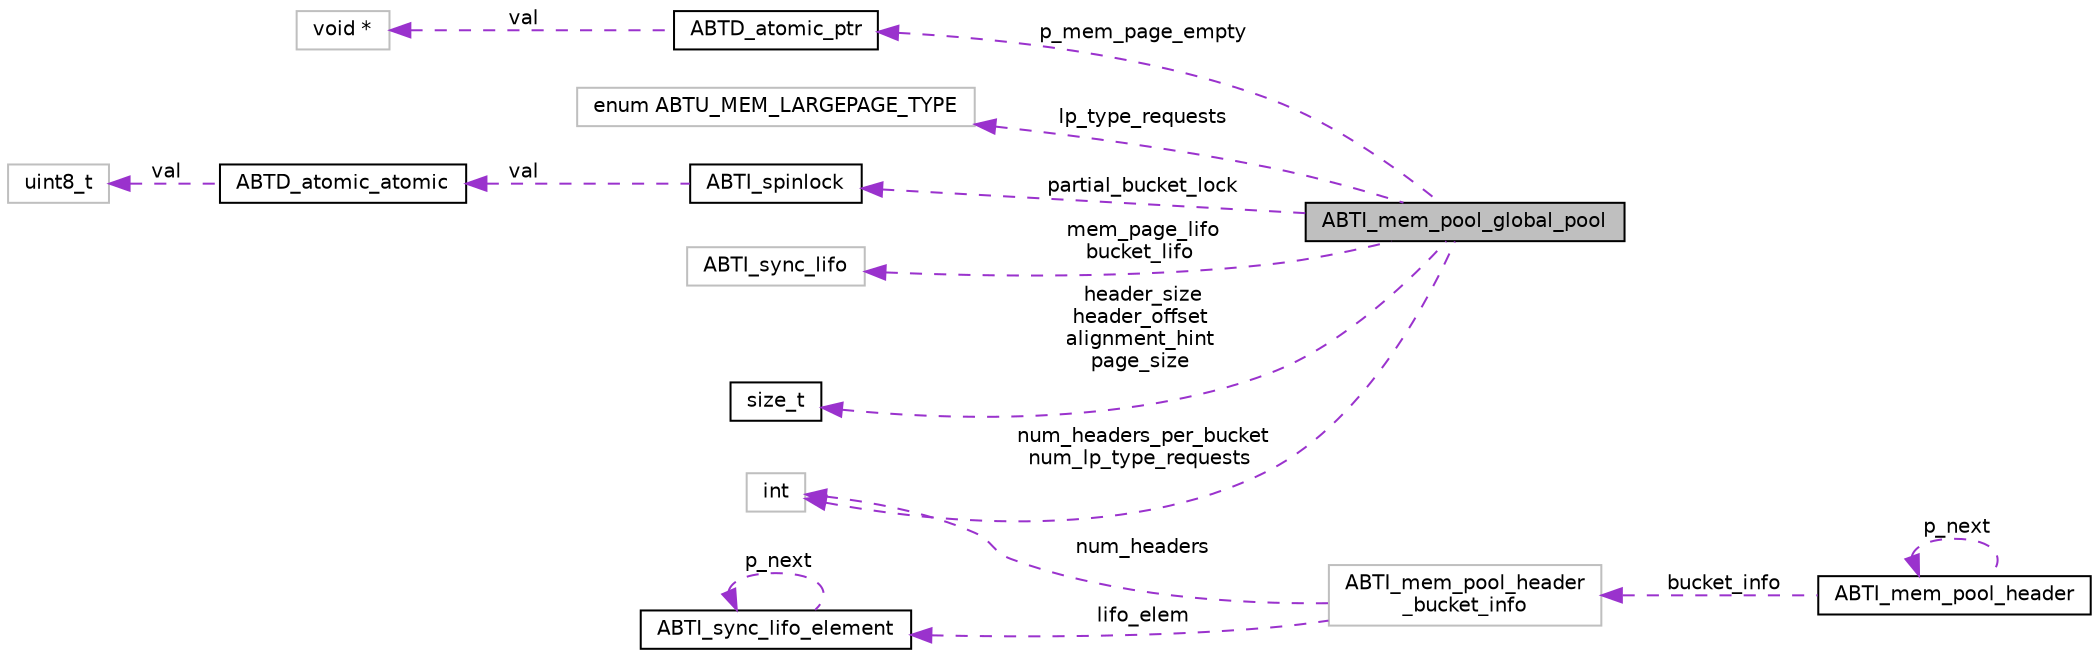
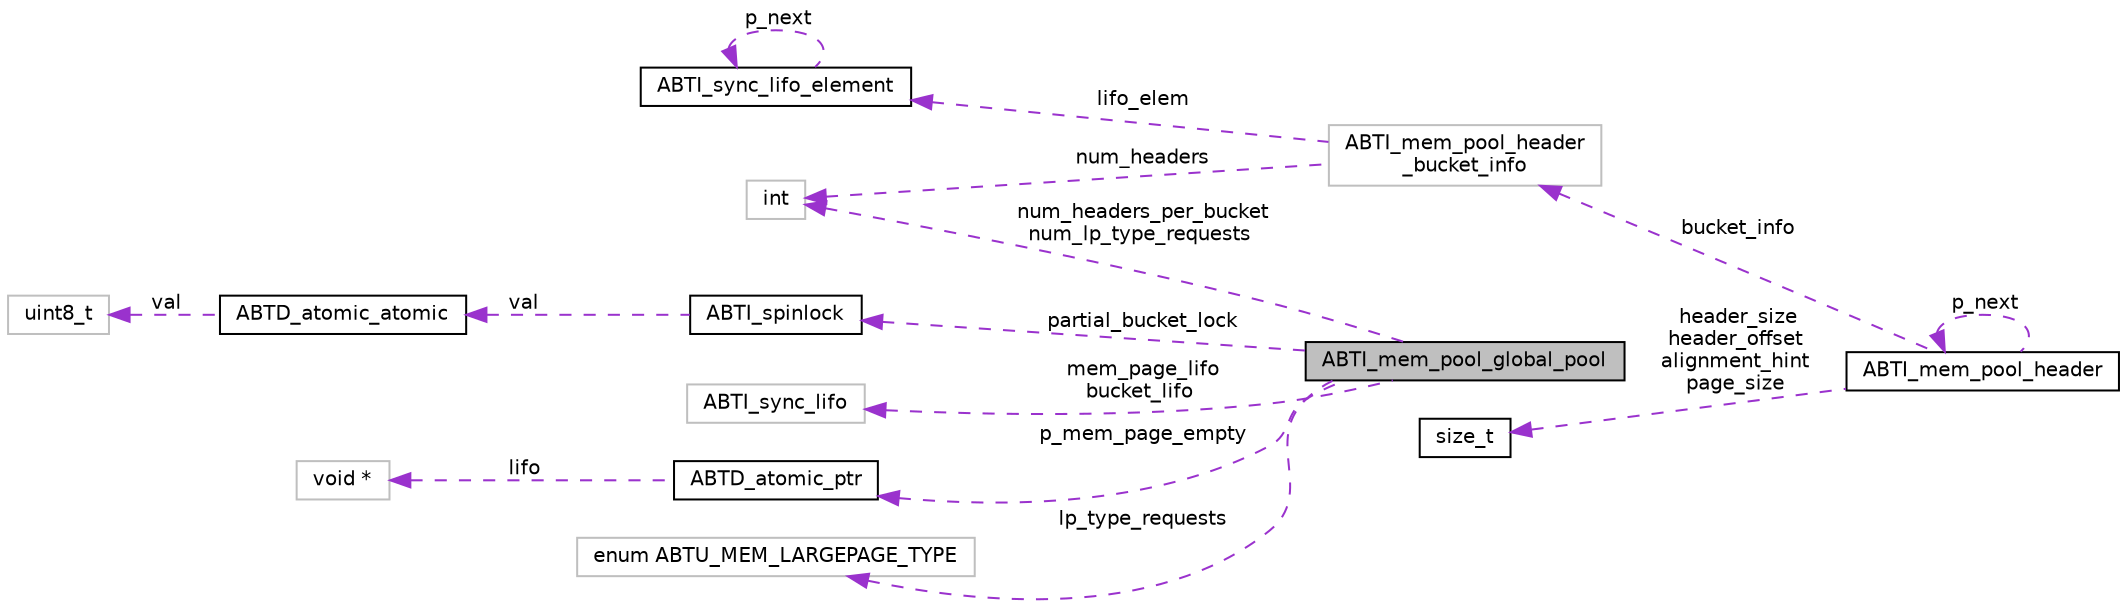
(522, 19) -> (522, 469)
(1168, 401) -> (1689, 409)
